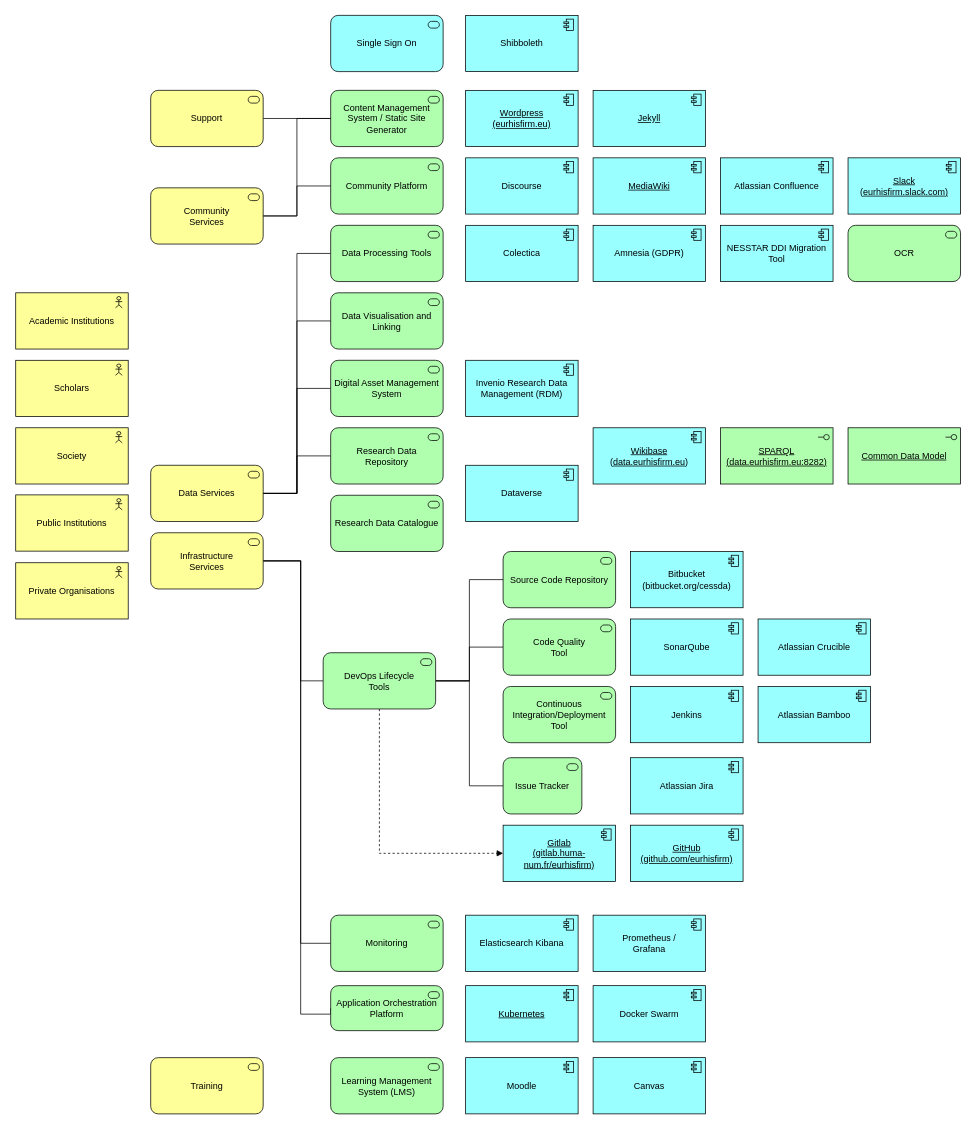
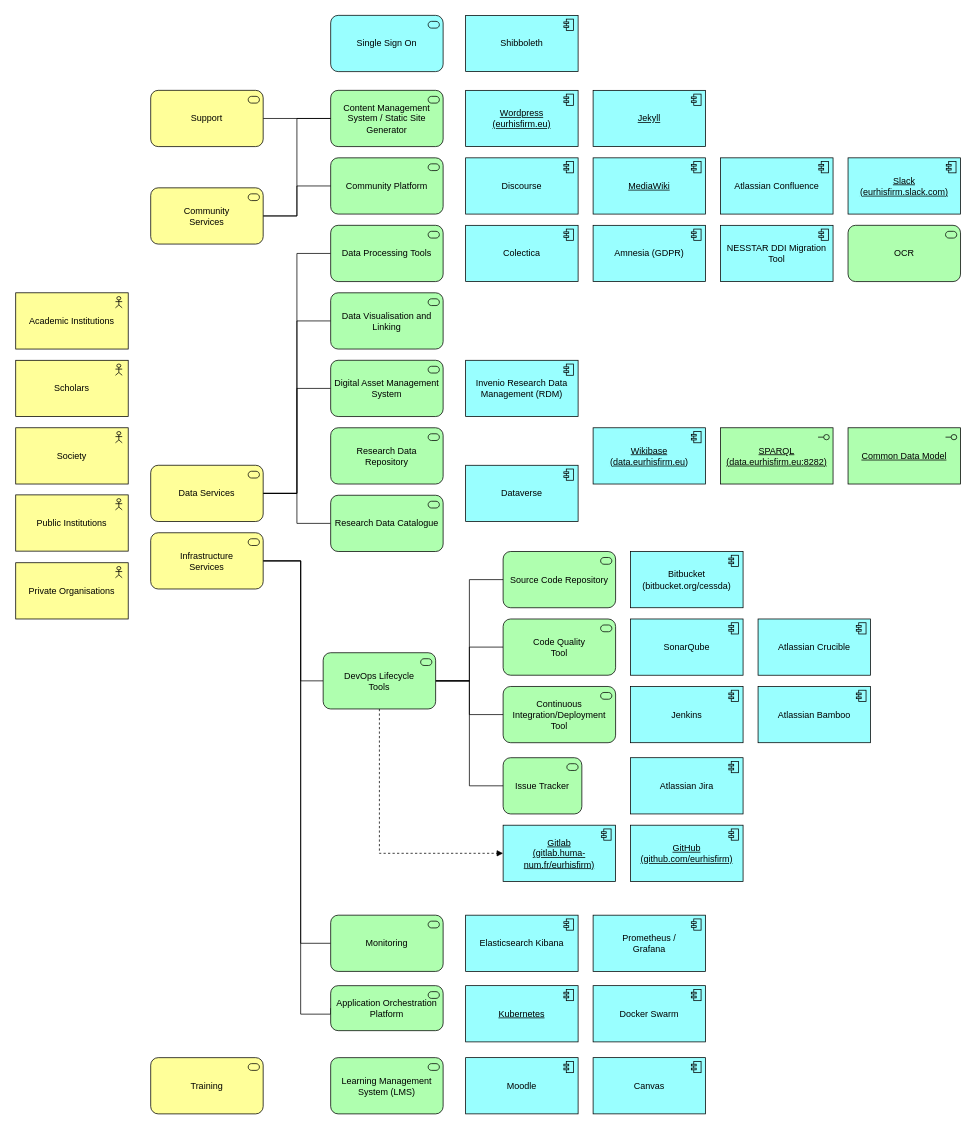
(314, 456) -> none
none -> (298, 524)
none -> (487, 715)
